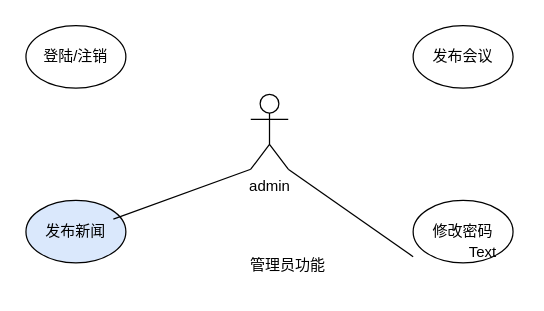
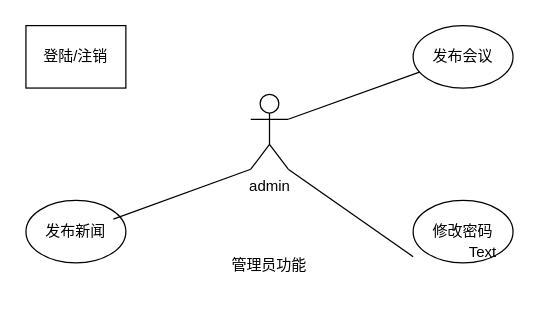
(76, 57) -> (76, 57)
none -> (354, 96)
(76, 232) -> (76, 232)
(288, 266) -> (269, 266)
